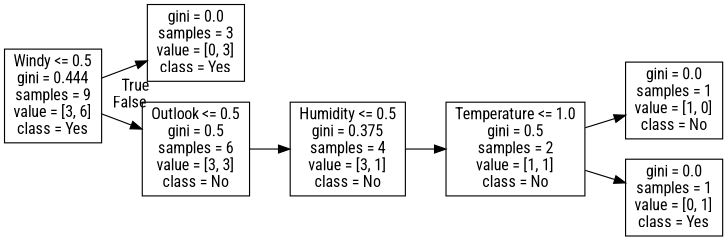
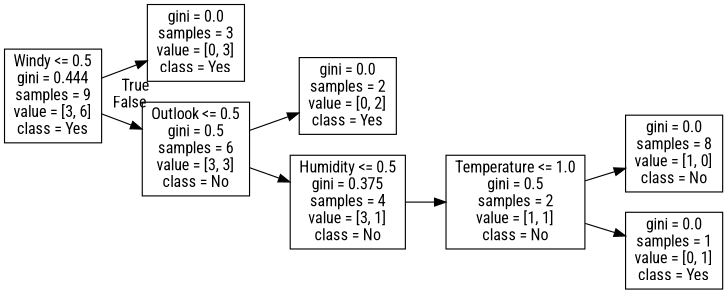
none -> (348, 96)
(674, 100) -> (674, 154)
